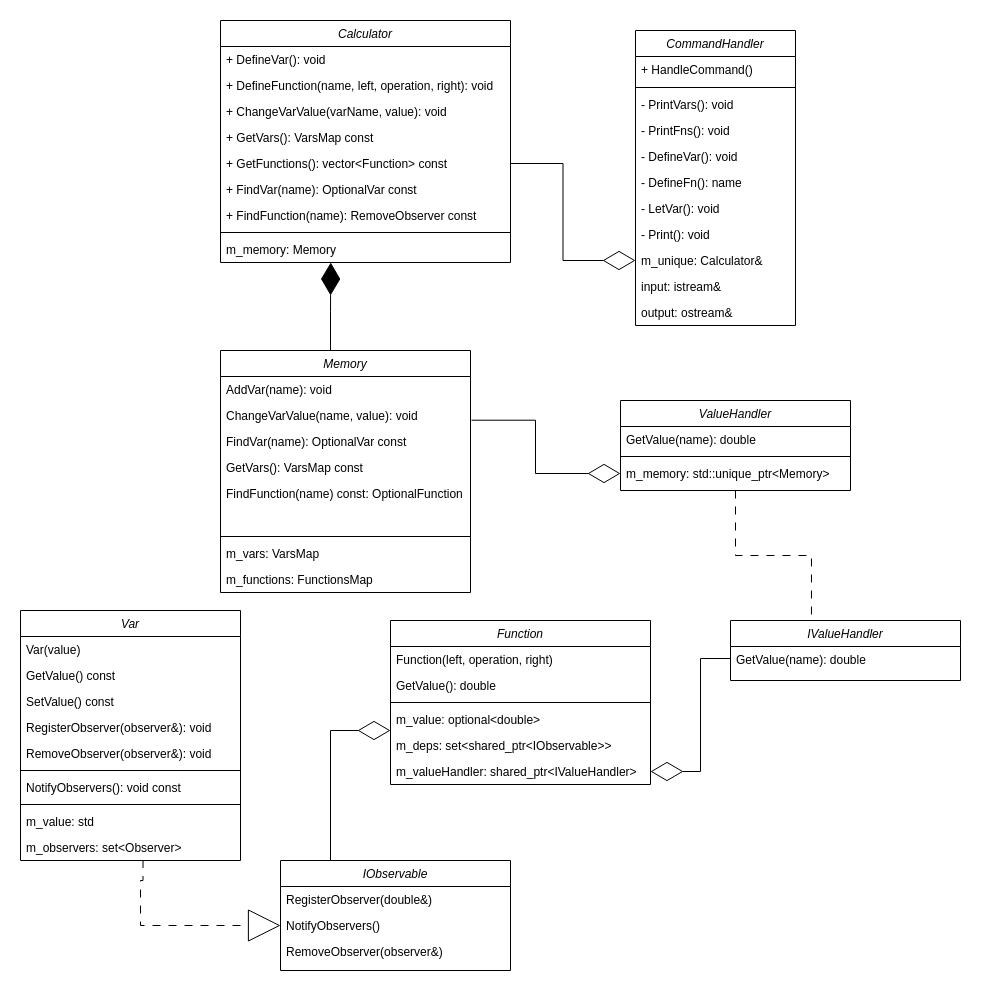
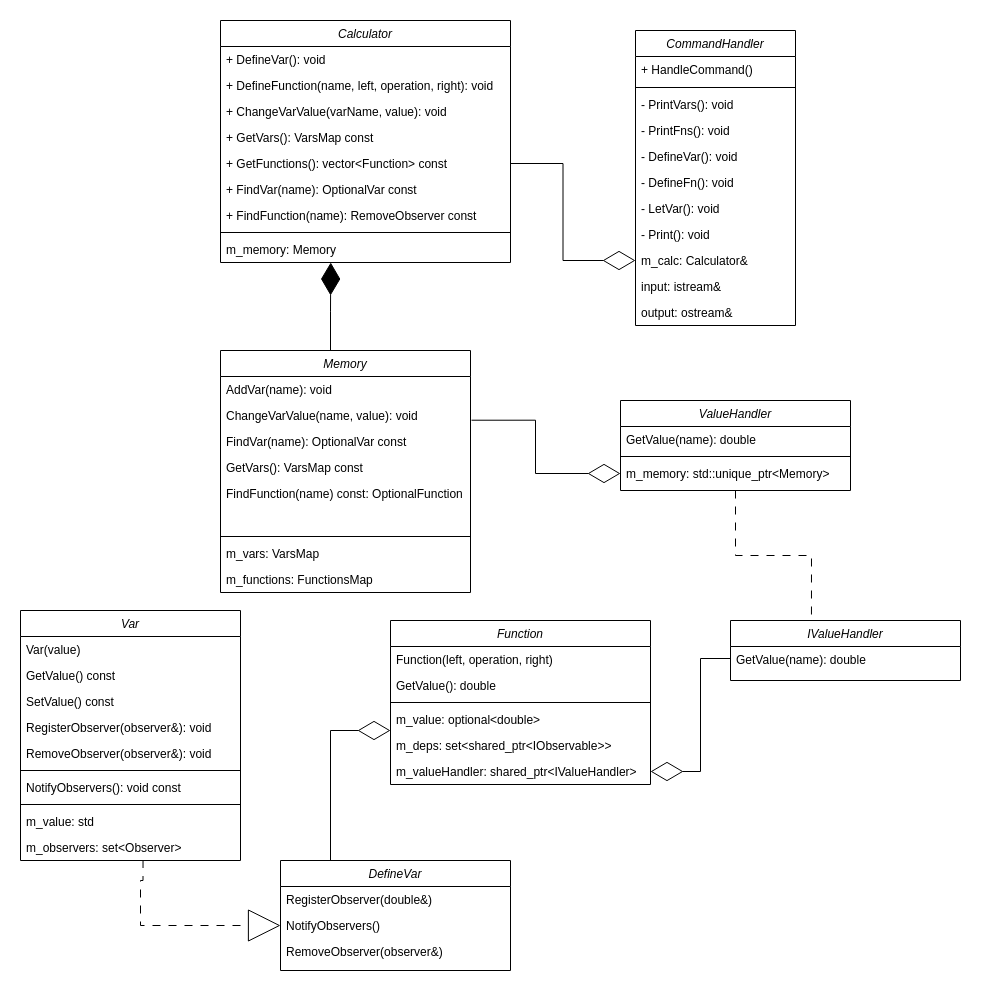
(695, 183) -> (694, 183)
(704, 261) -> (697, 261)
(395, 874) -> (395, 874)
